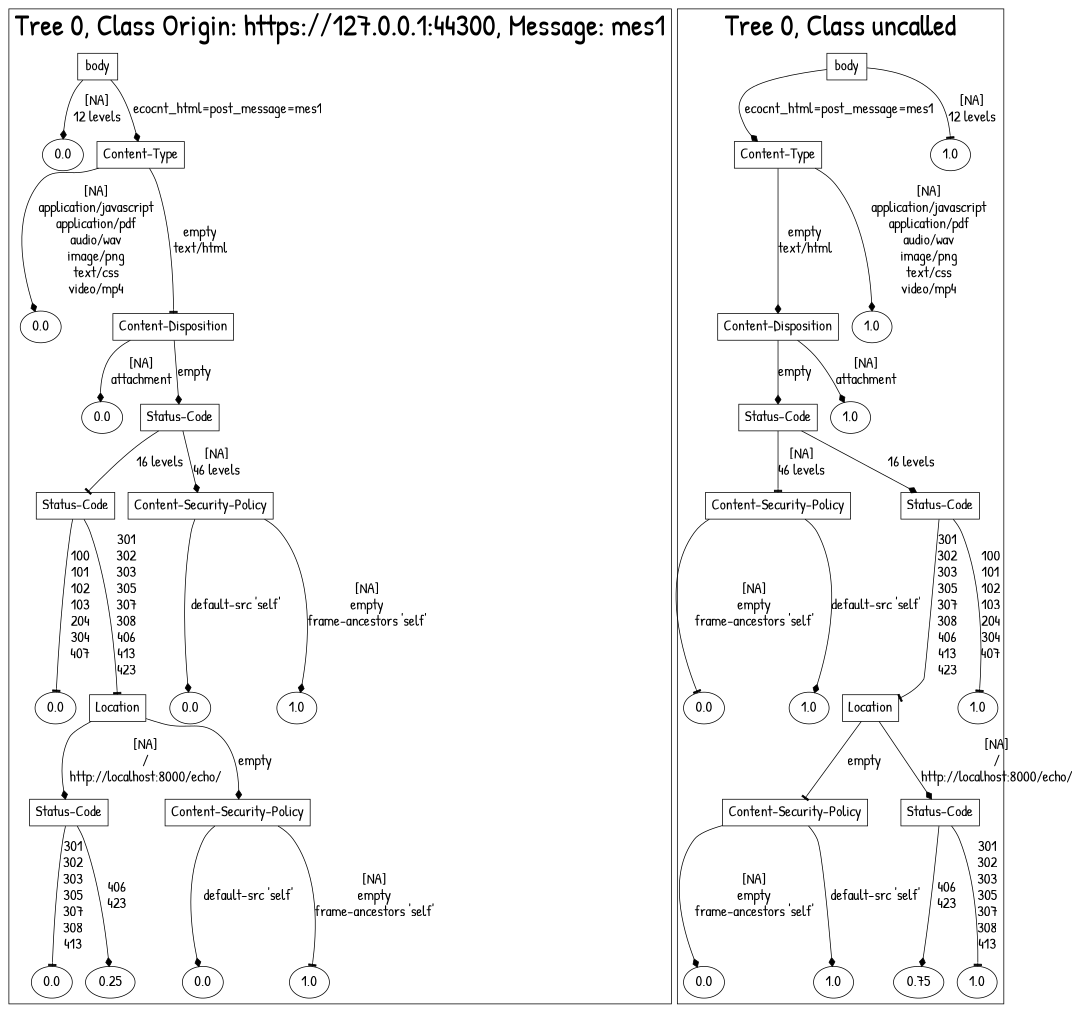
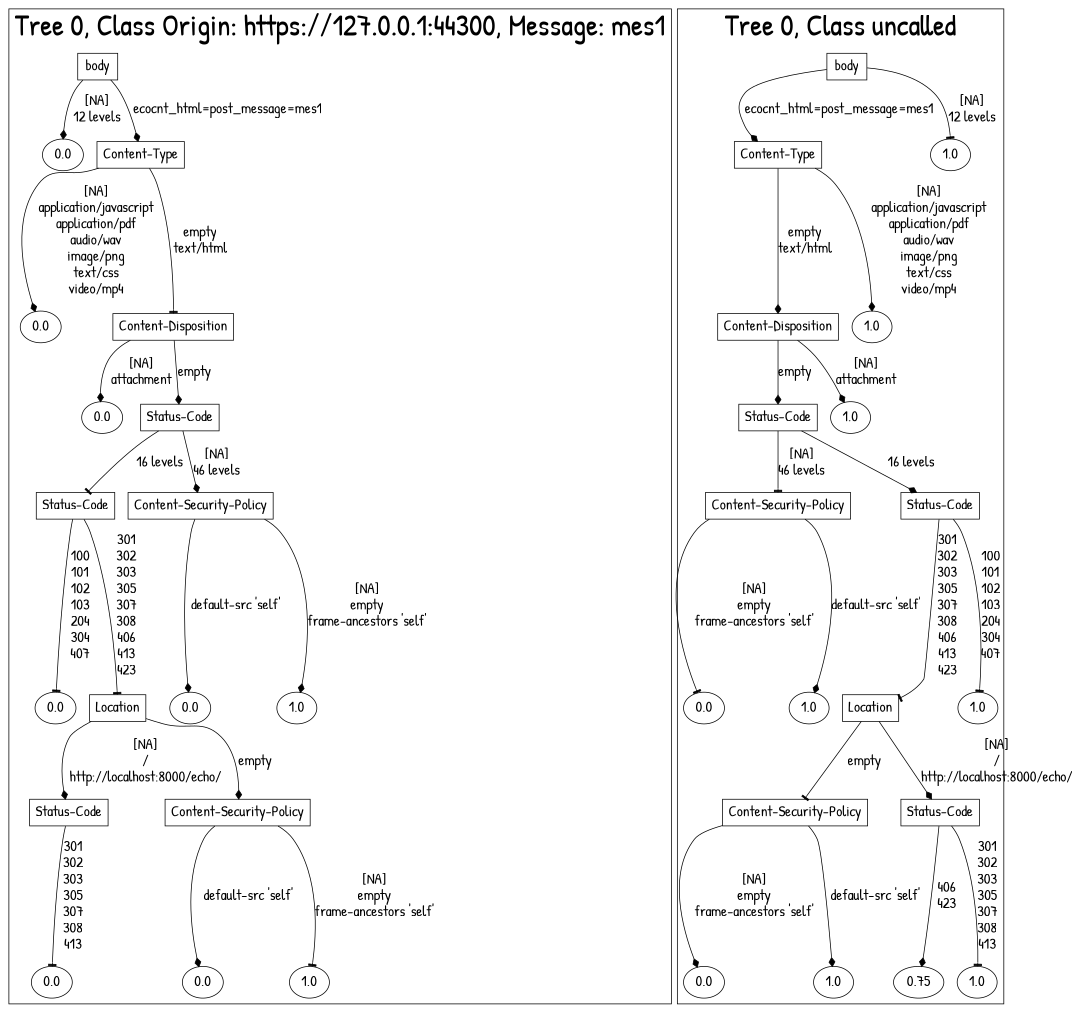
(110, 982) -> none
